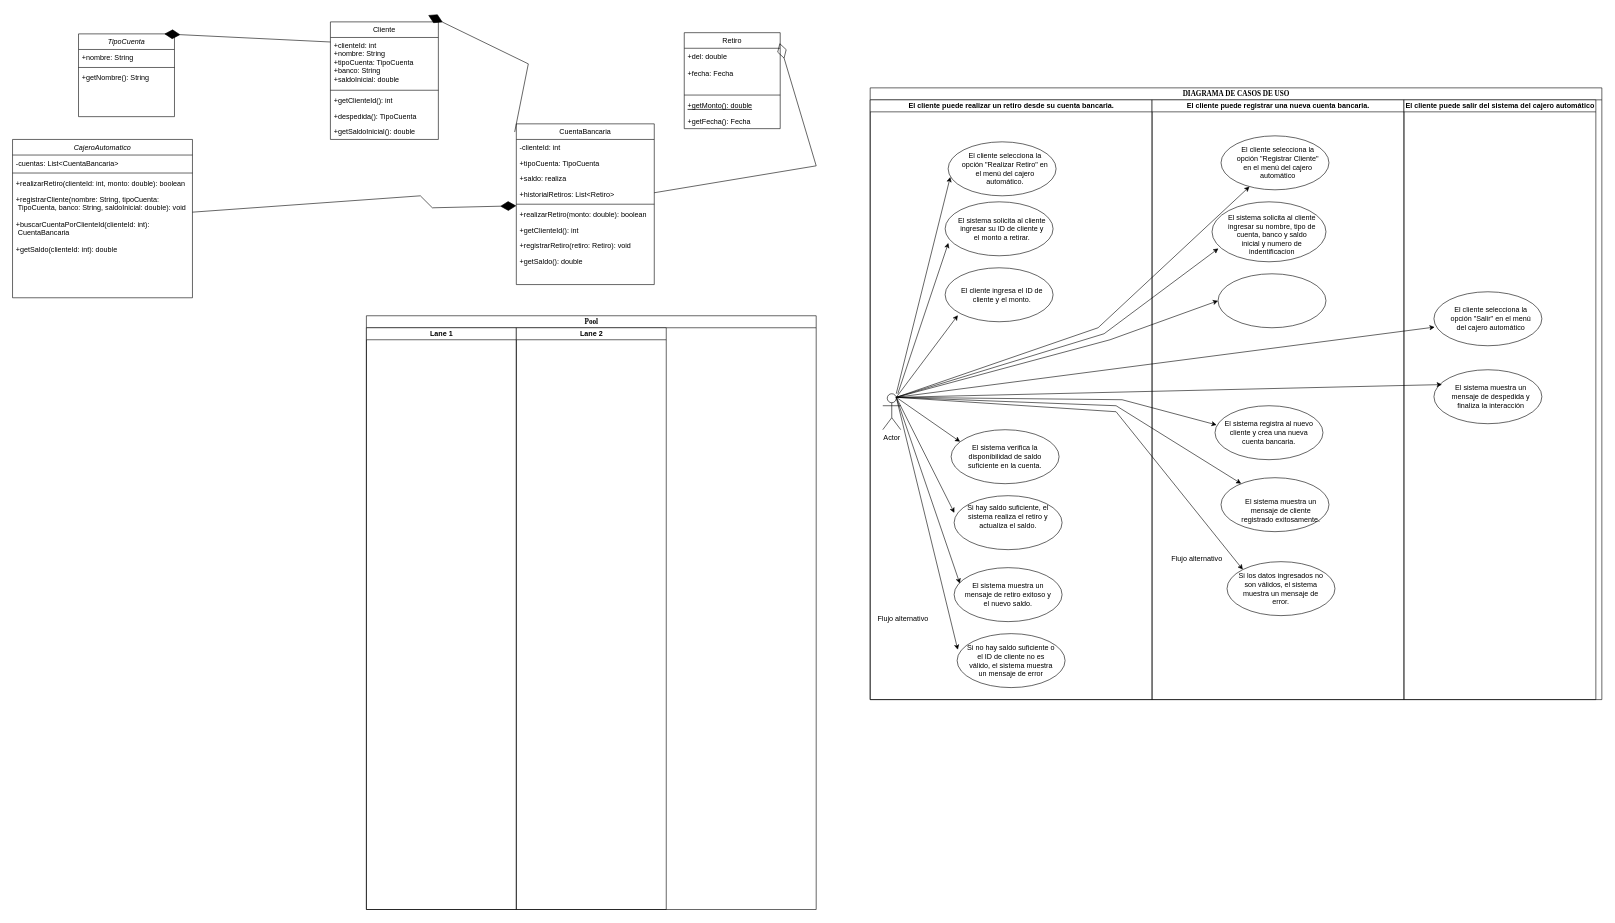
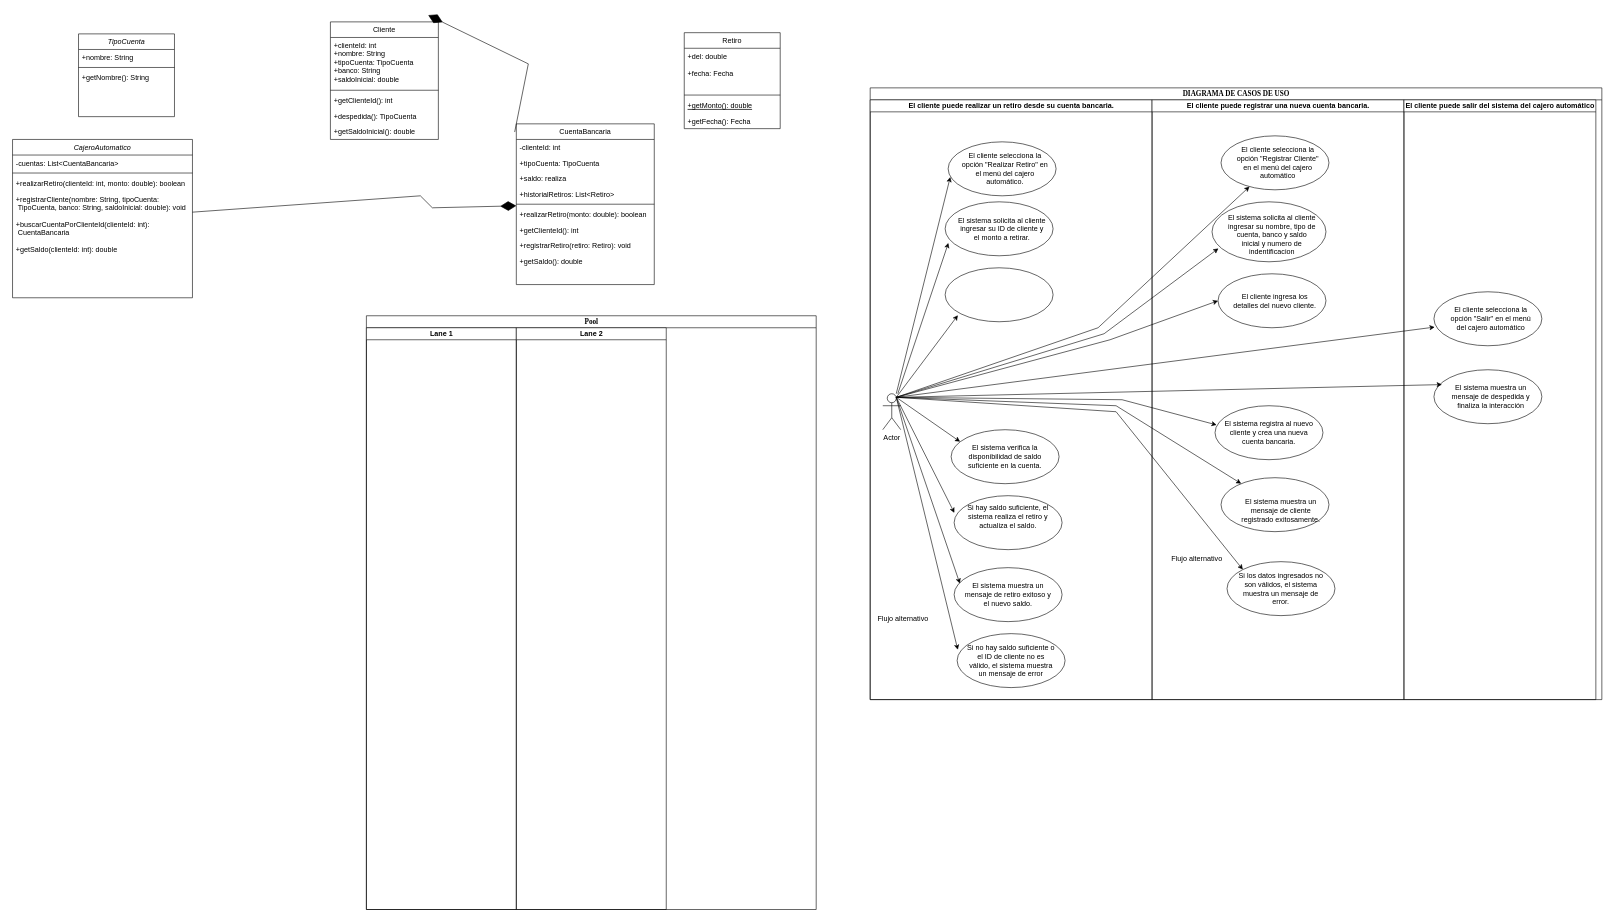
(320, 42) -> none
(792, 170) -> none
(1002, 295) -> none
none -> (1275, 301)
